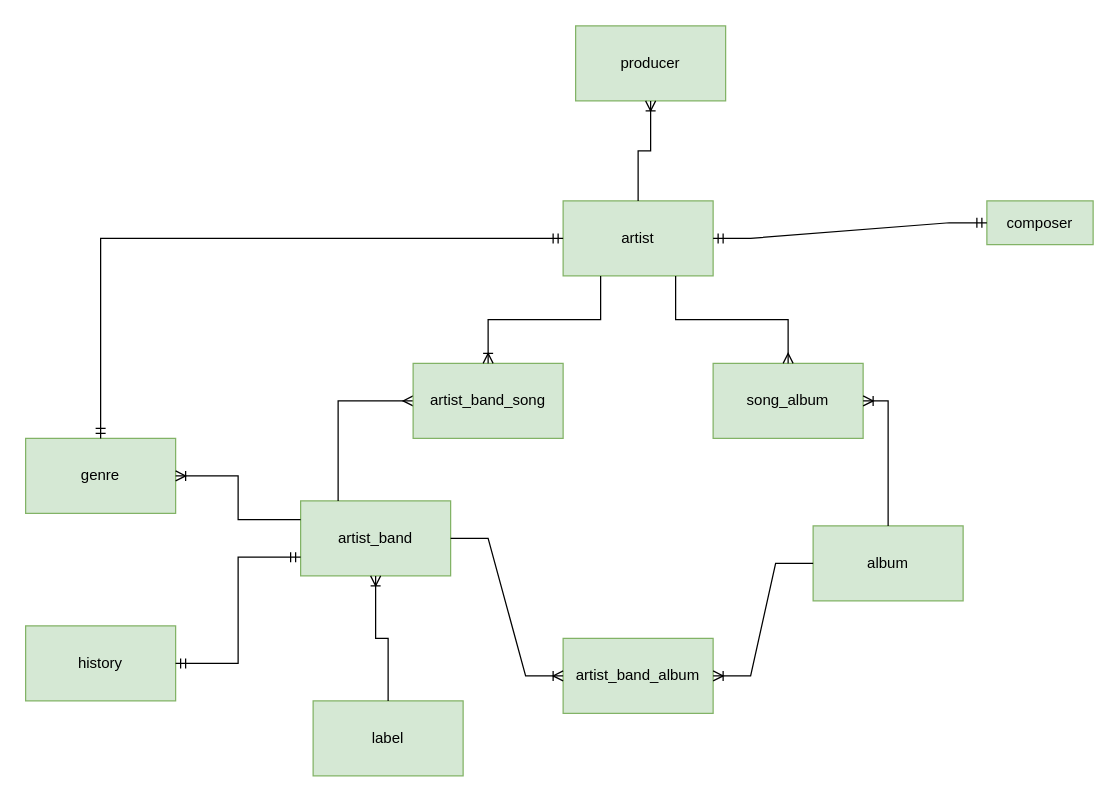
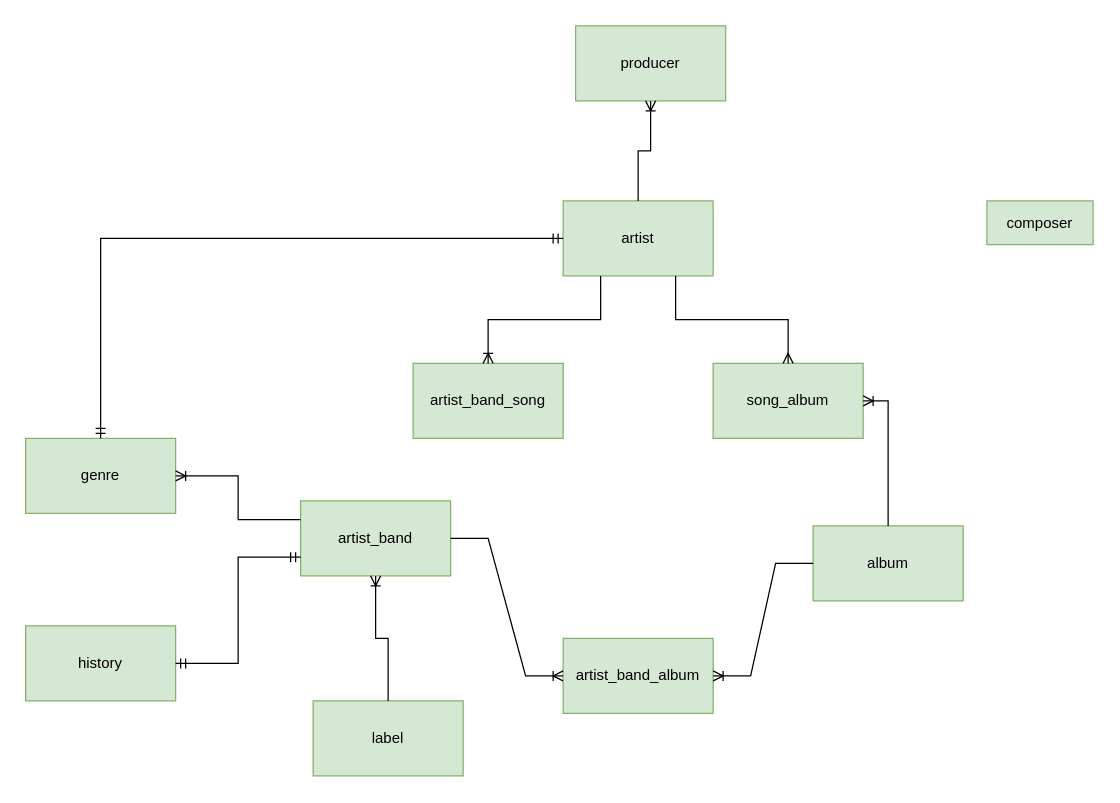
(850, 230) -> none
(338, 414) -> none
